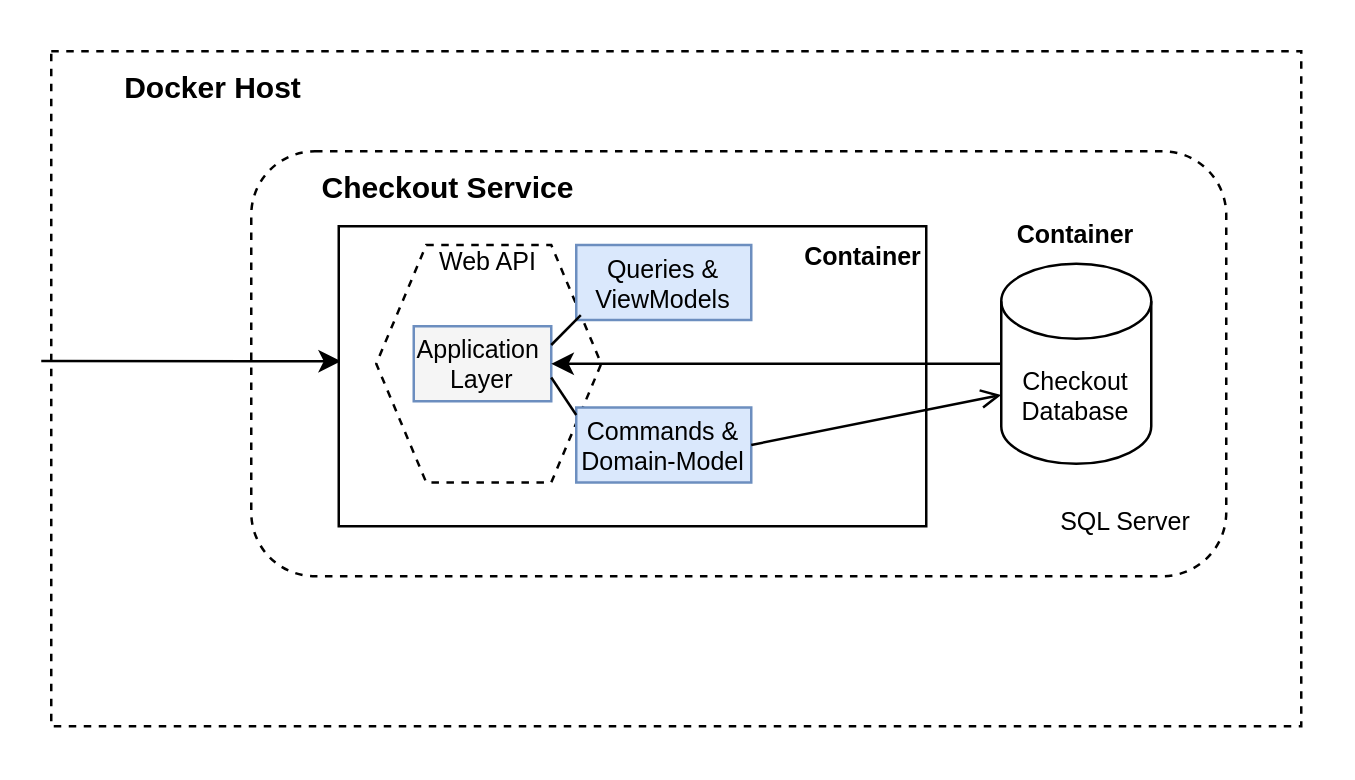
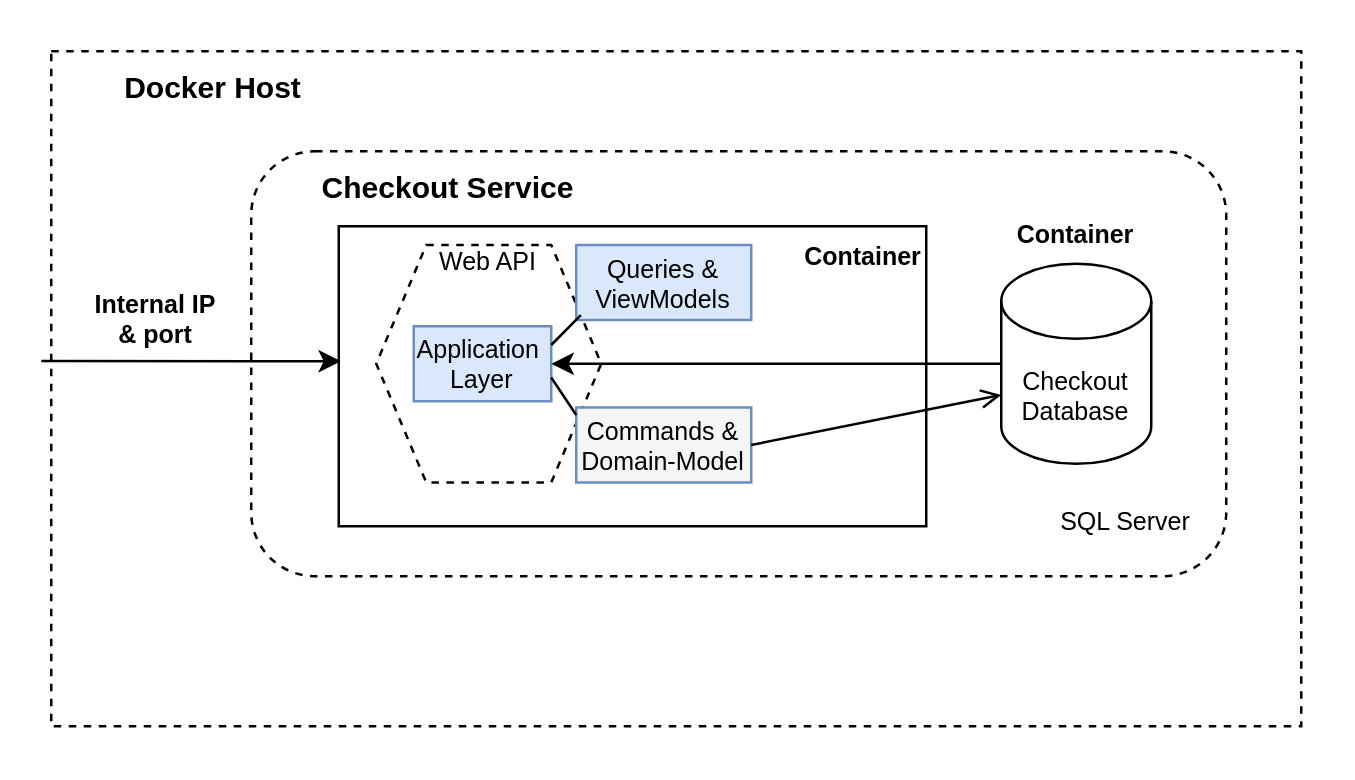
none -> (156, 319)
(483, 364) -> (483, 364)
(664, 445) -> (664, 445)
